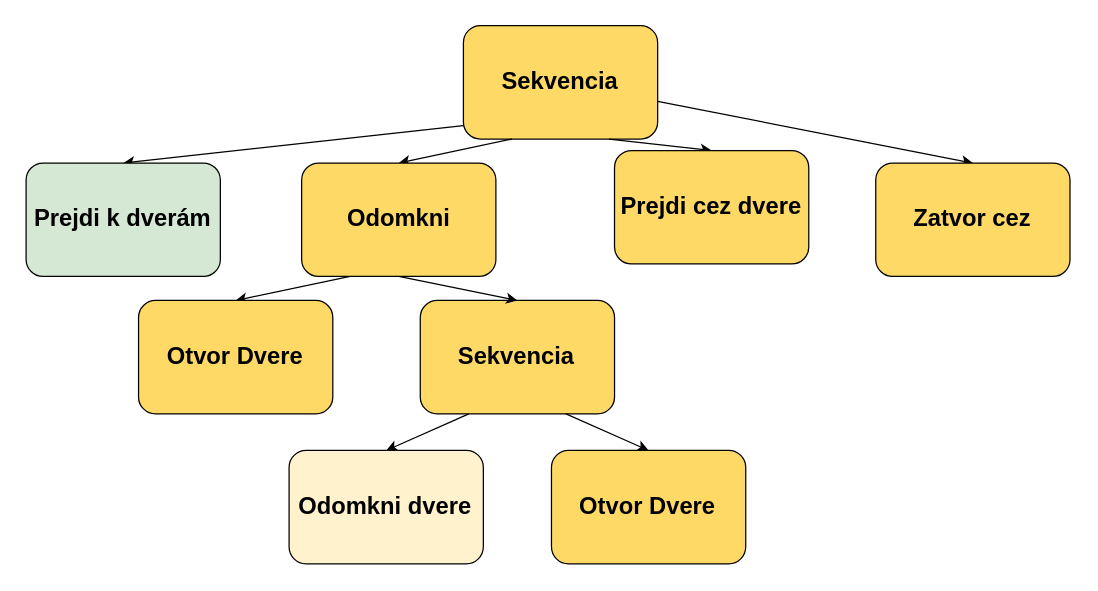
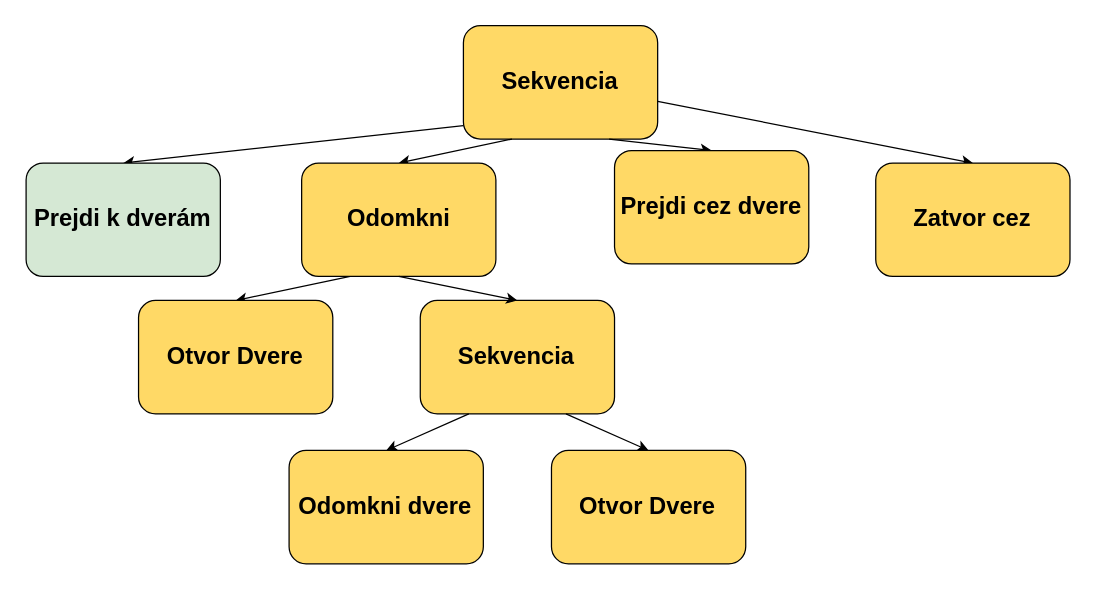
(386, 507) -> (386, 507)
